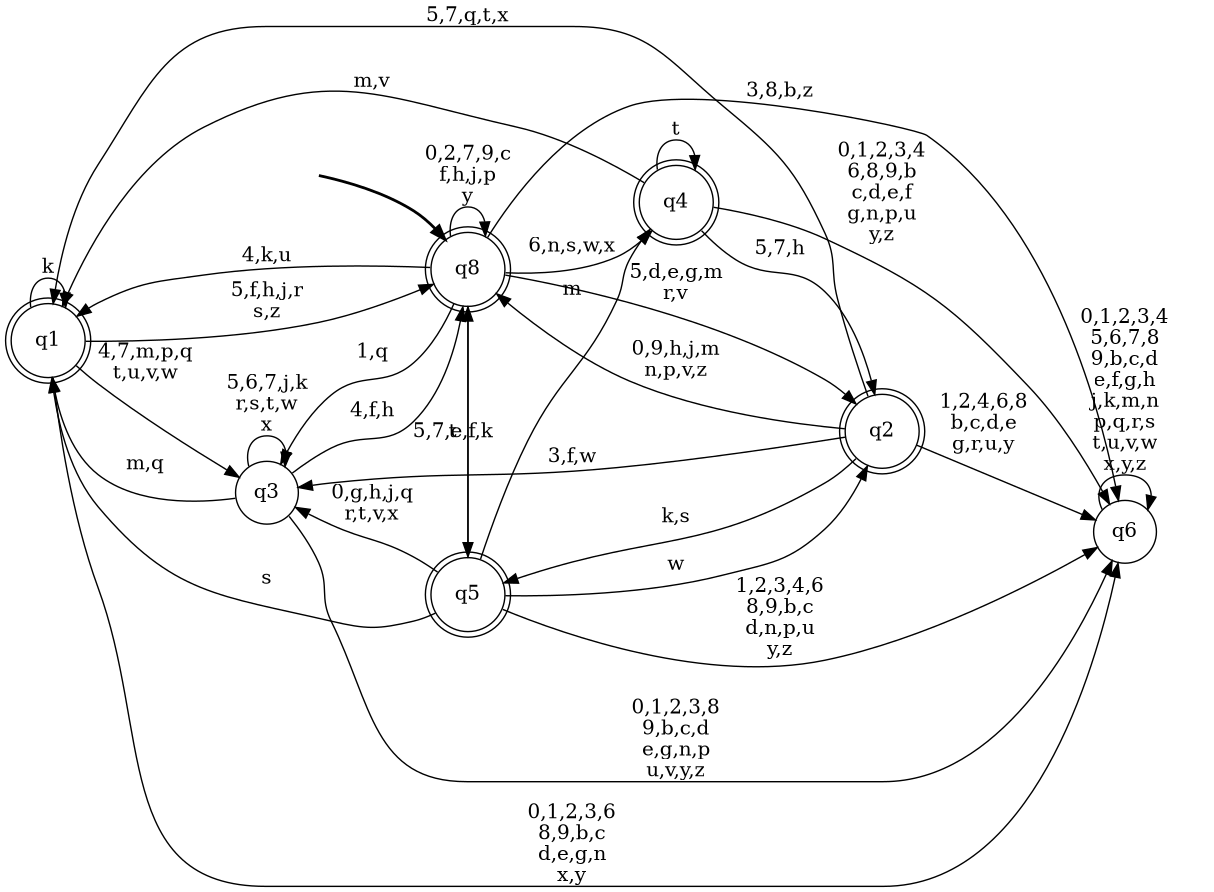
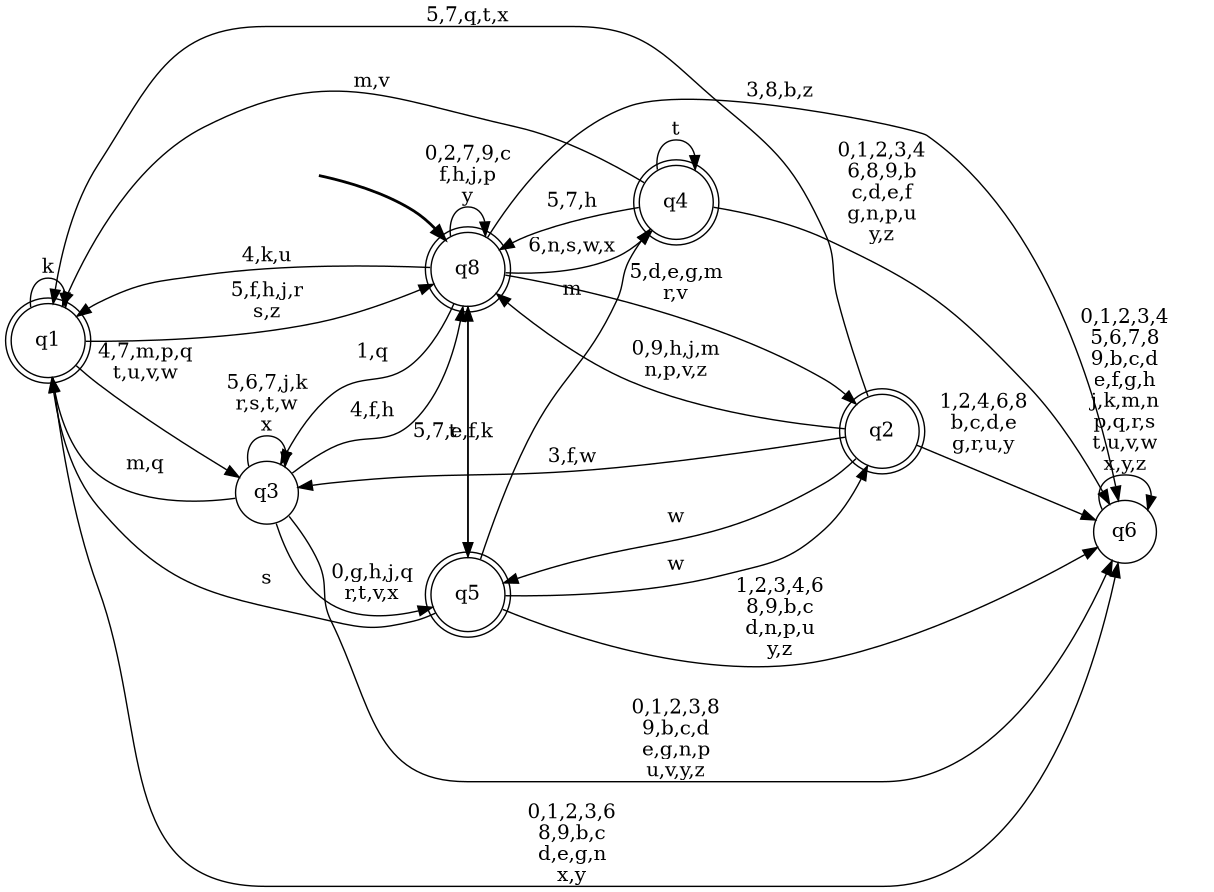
(809, 280) -> (574, 221)
(676, 517) -> (676, 517)
(374, 540) -> (335, 606)
